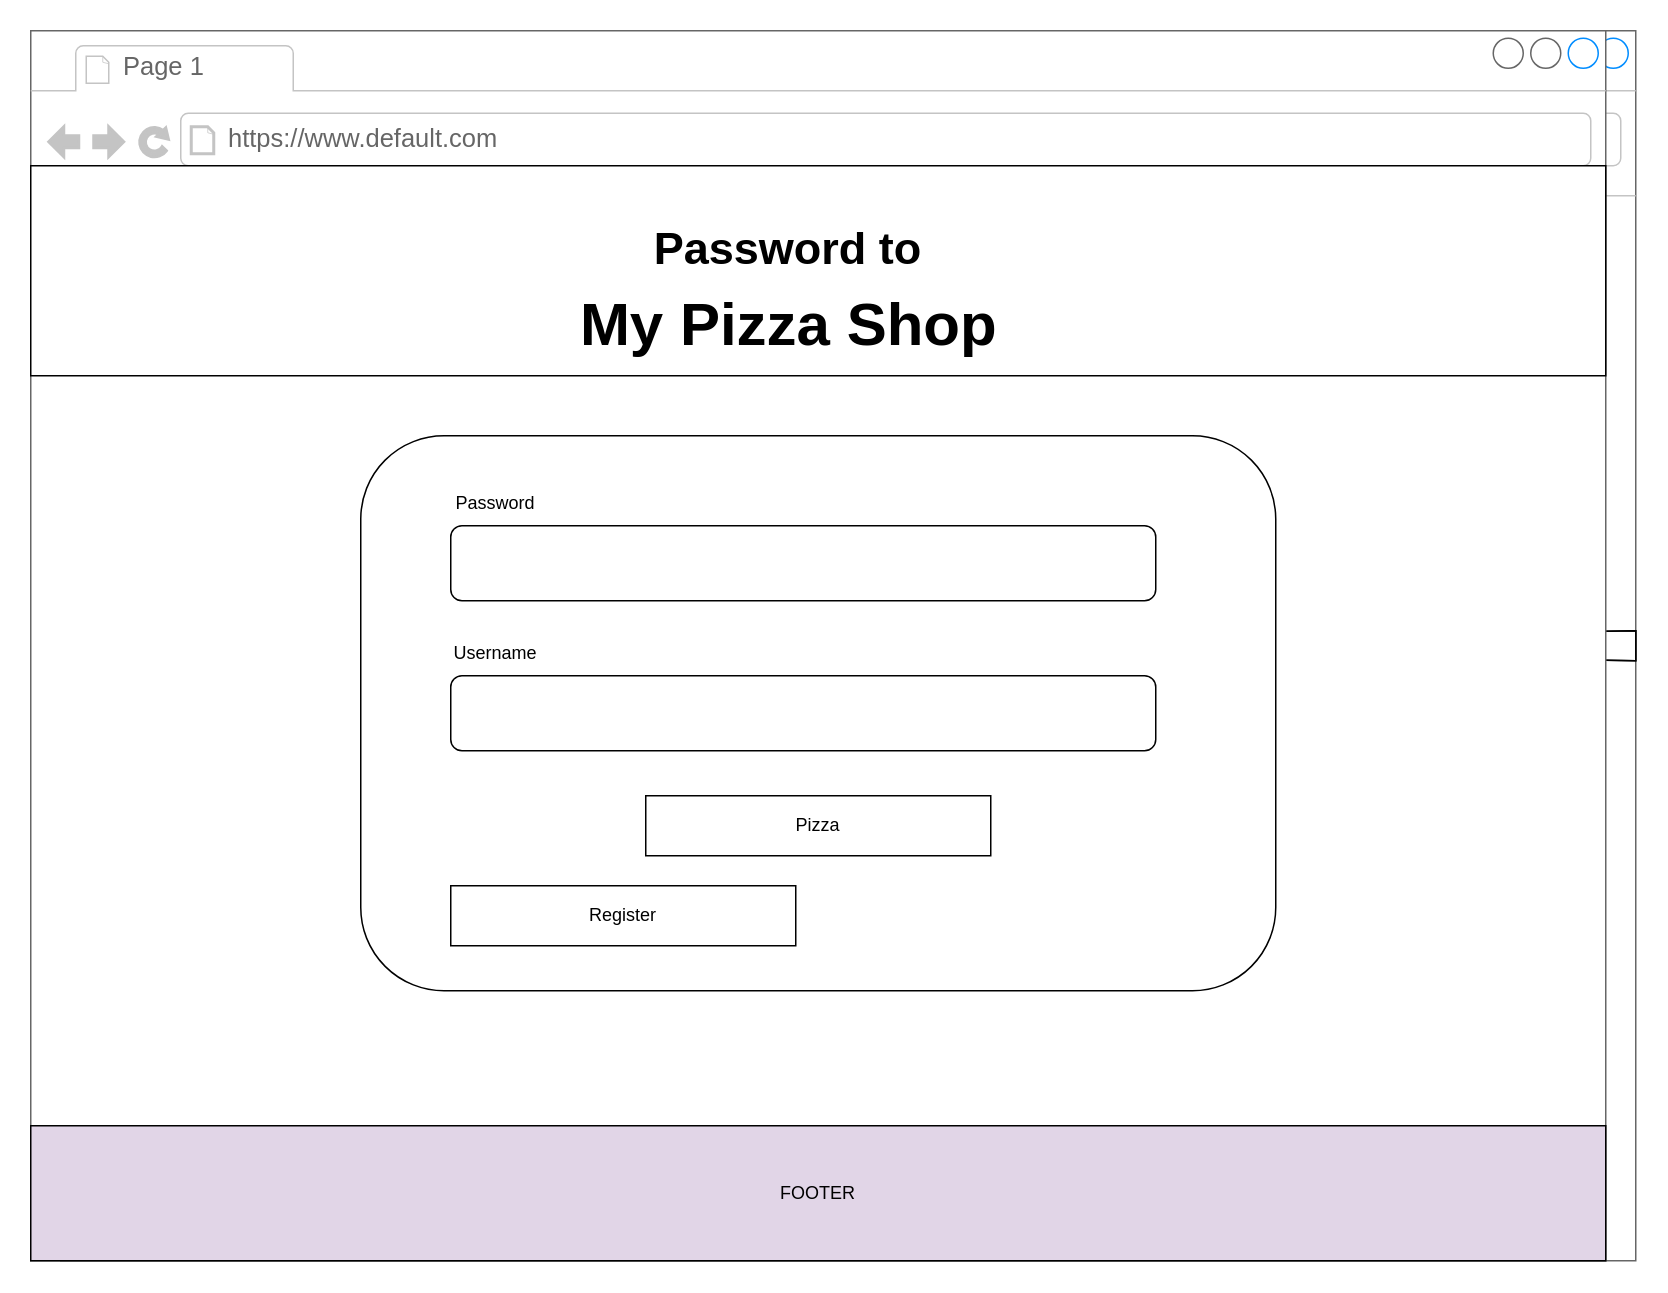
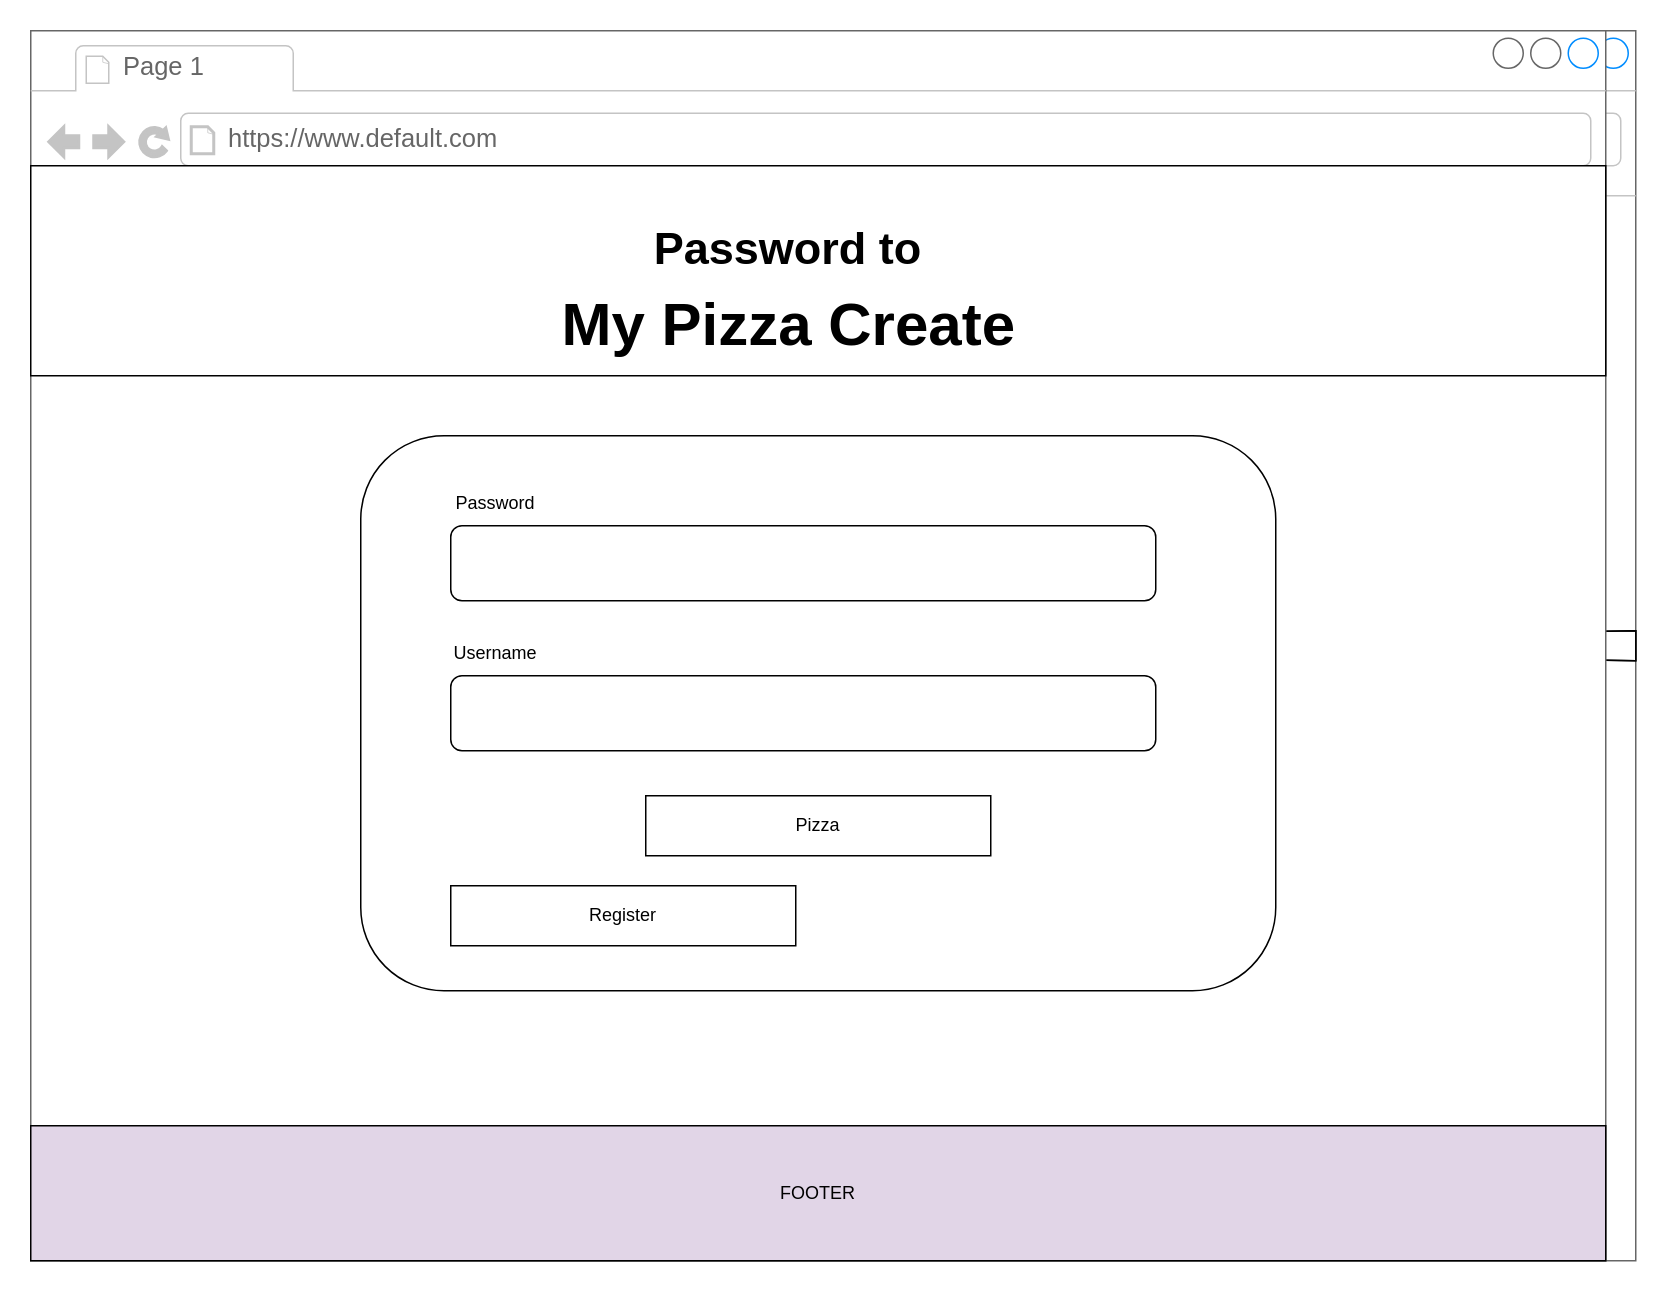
(789, 323) -> (789, 323)
